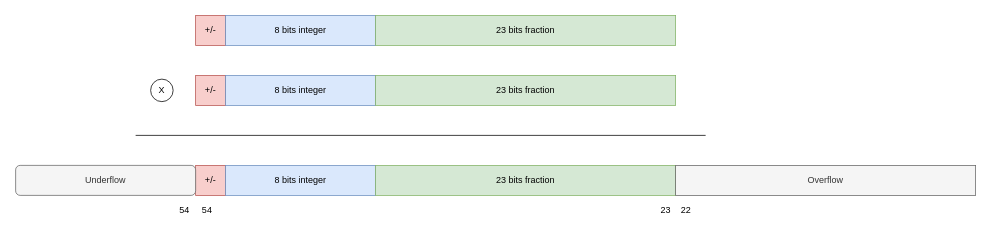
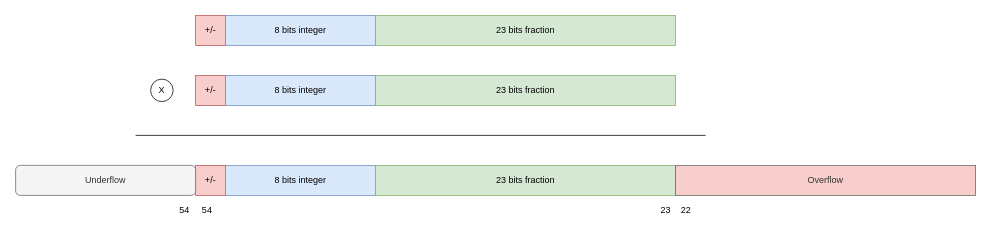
(825, 180) -> (825, 180)
